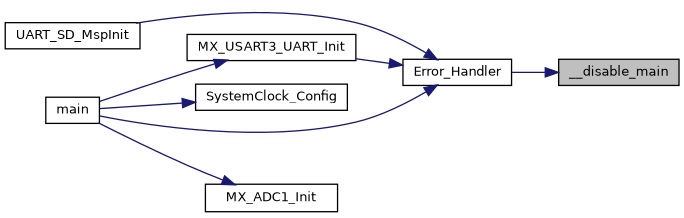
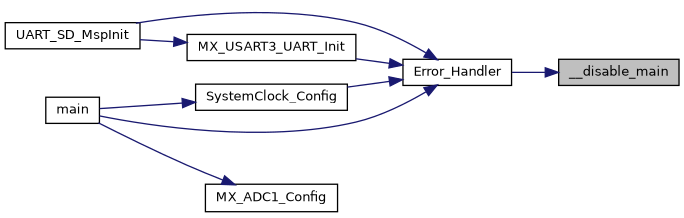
(157, 82) -> (157, 41)
none -> (368, 84)
(271, 198) -> (271, 198)
